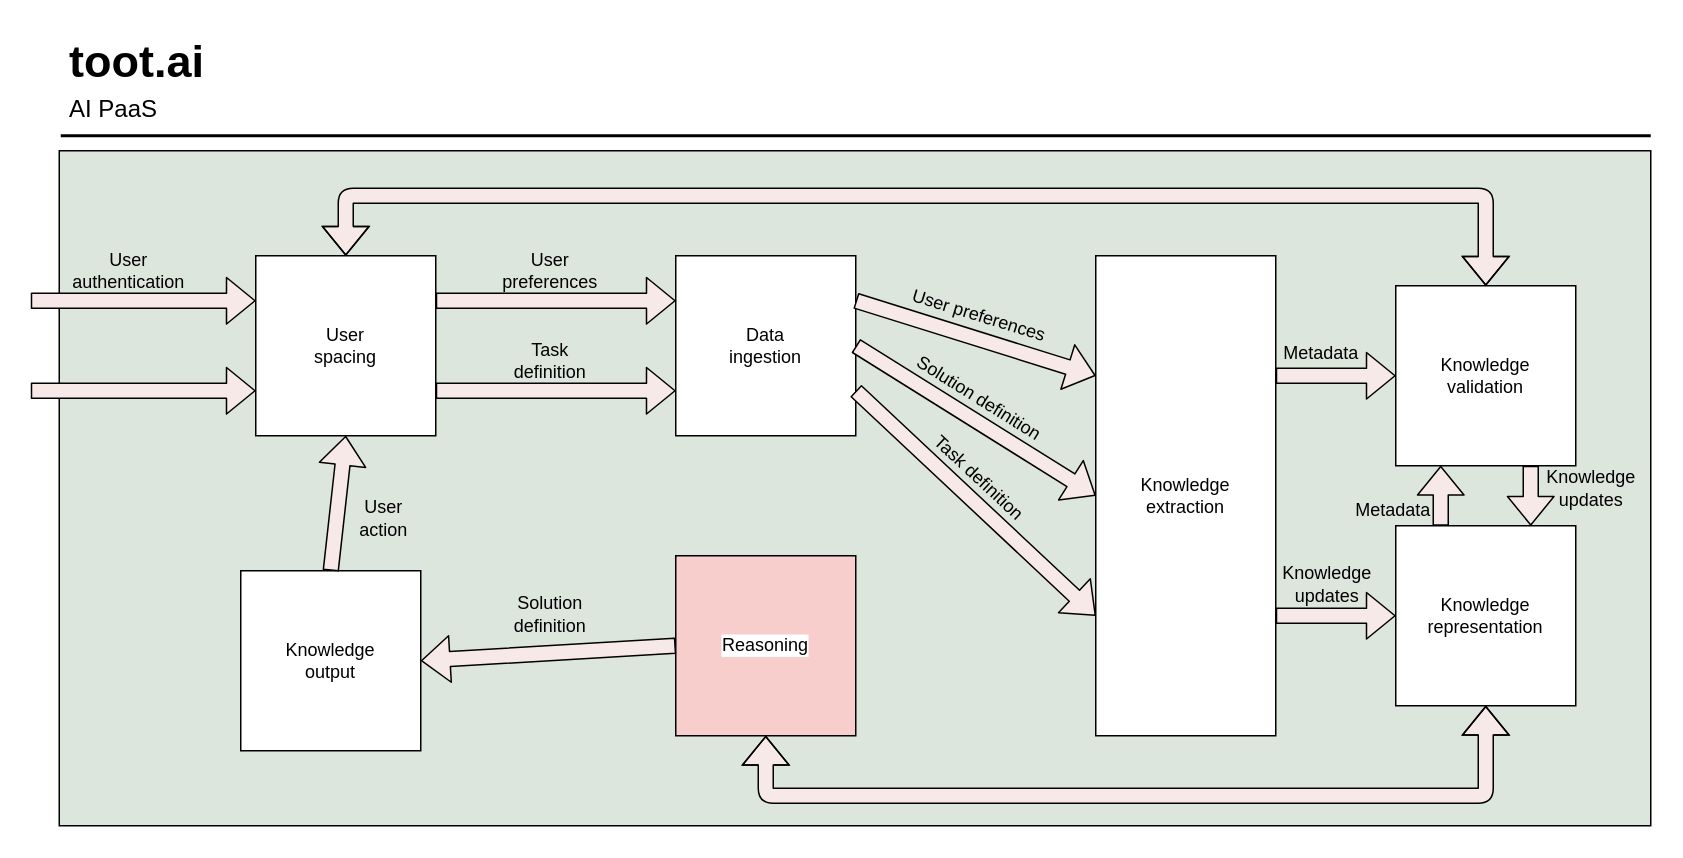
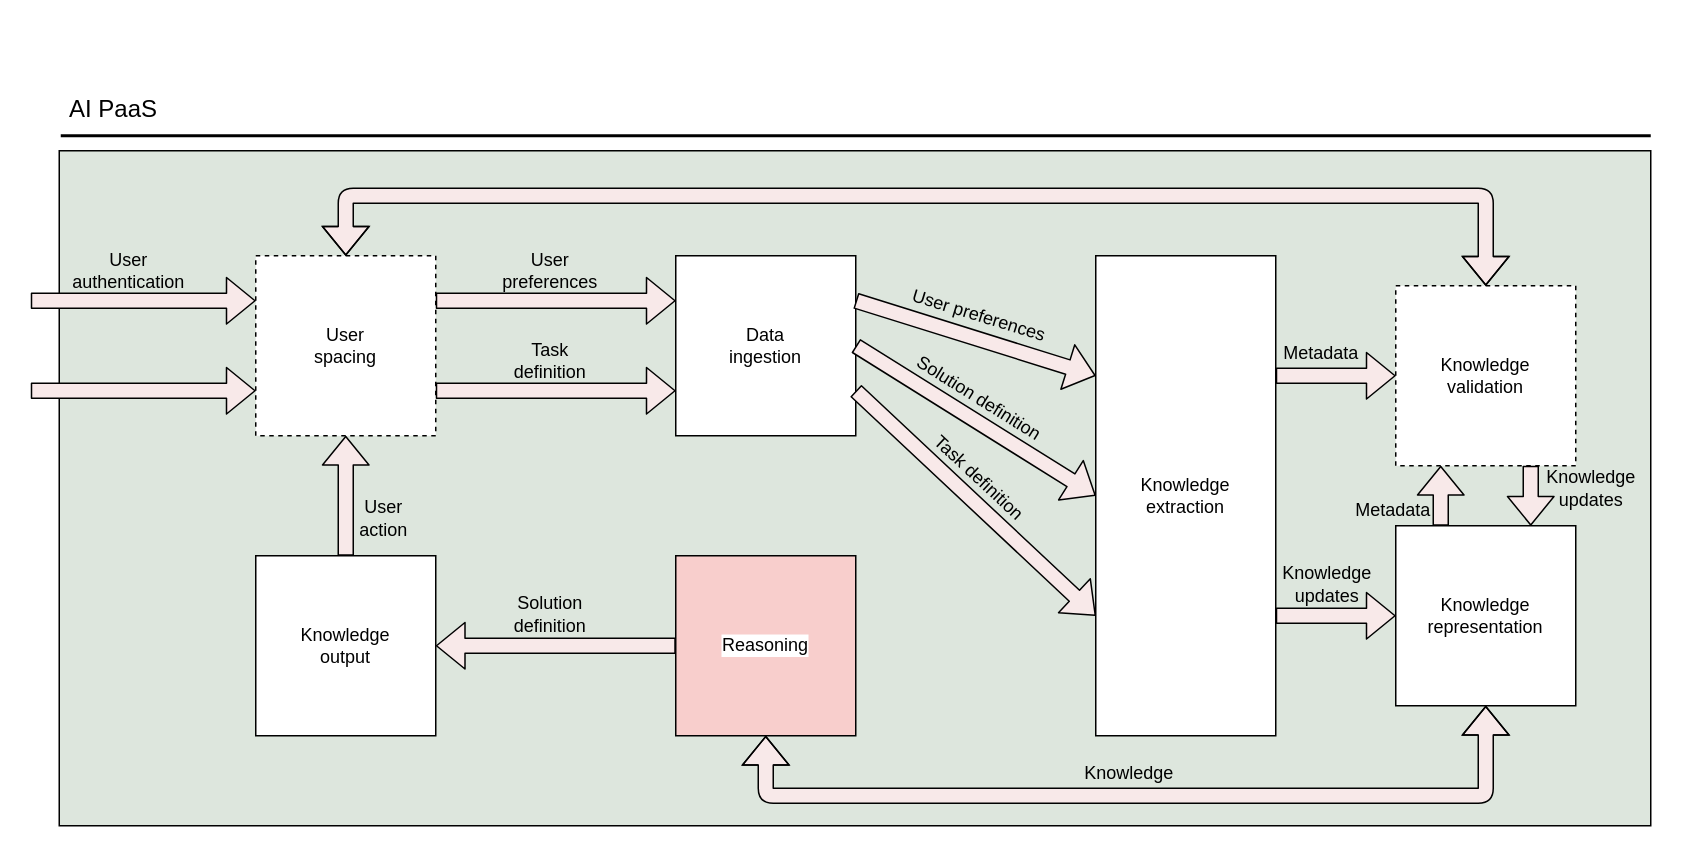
(149, 61) -> none
(346, 346) -> (346, 346)
(1486, 376) -> (1486, 376)
(331, 661) -> (346, 646)
none -> (1129, 773)
